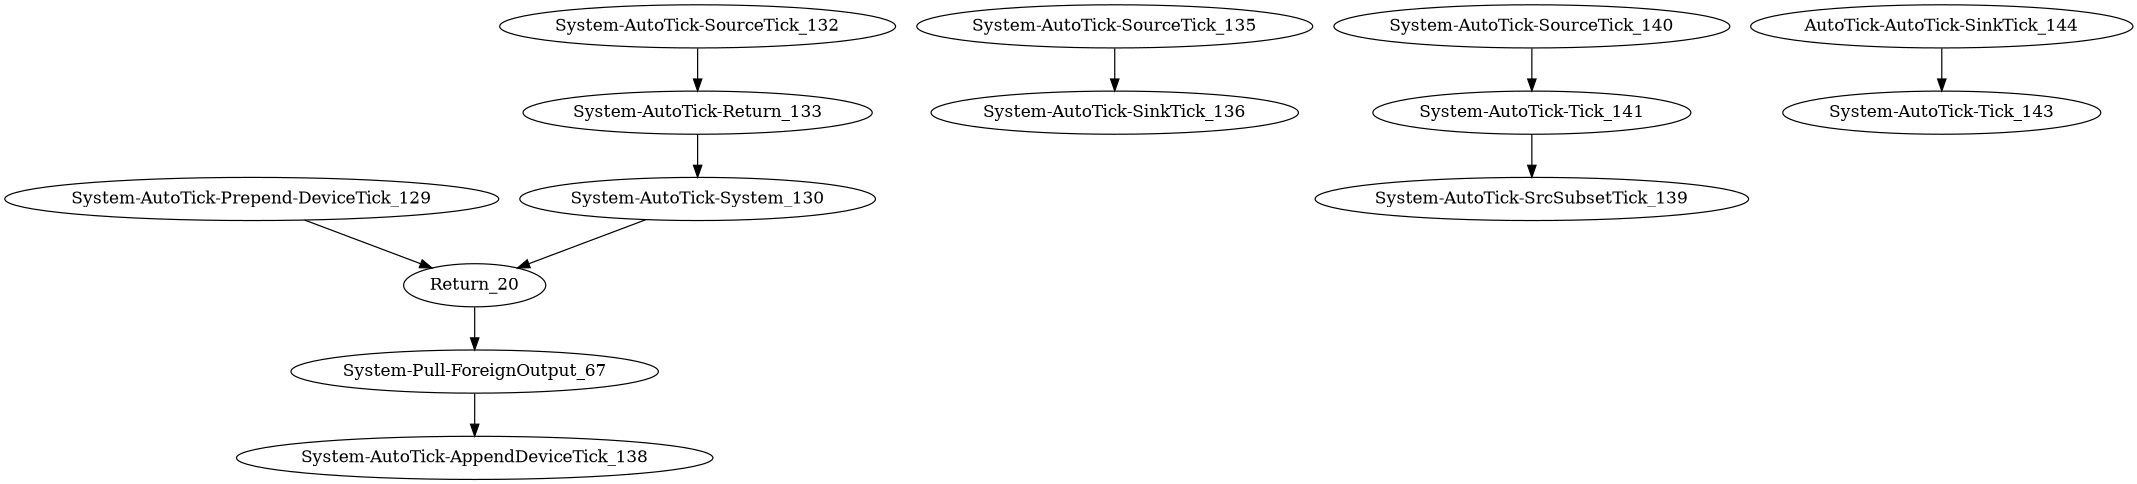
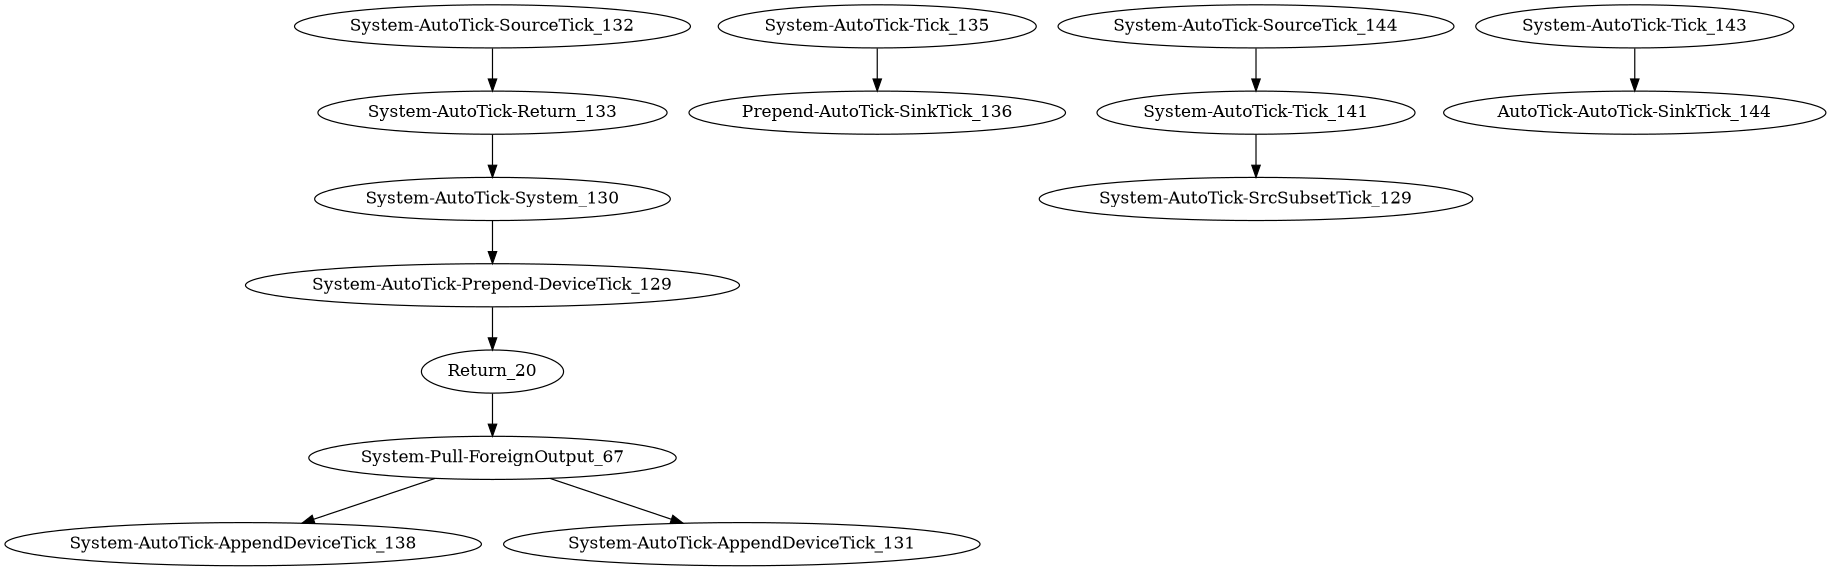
(1115, 26) -> (877, 26)
(1532, 26) -> (1256, 26)
(1942, 64) -> (1635, 64)
(1115, 113) -> (877, 113)
(1532, 199) -> (1256, 199)
(588, 242) -> (492, 236)
none -> (742, 544)
